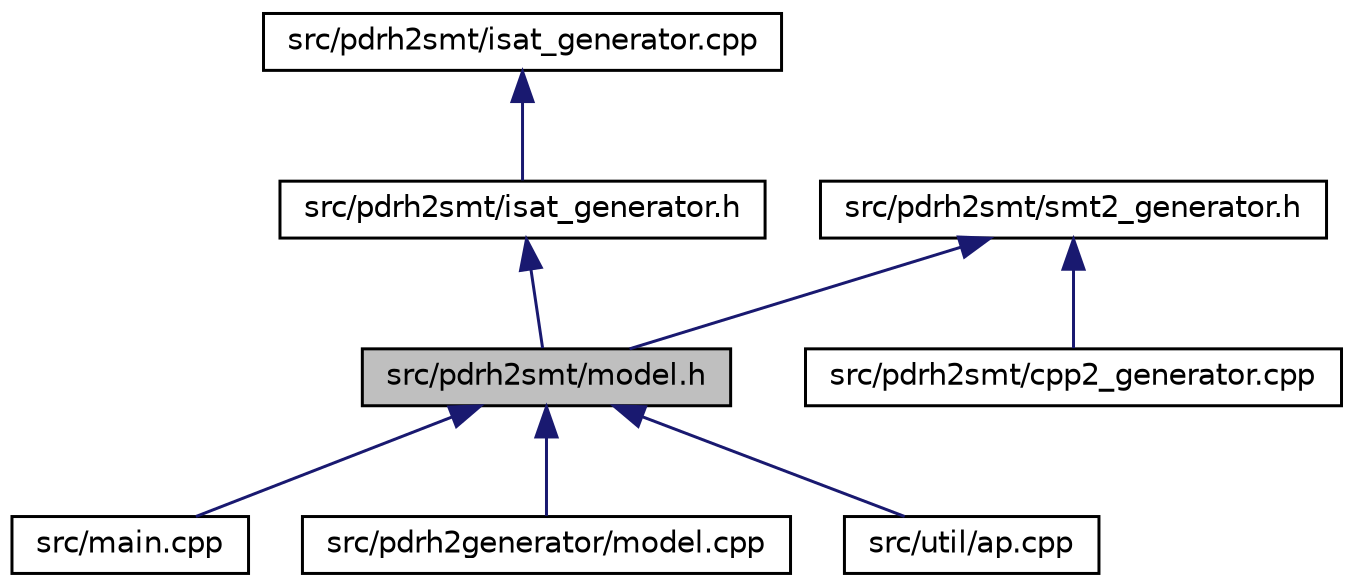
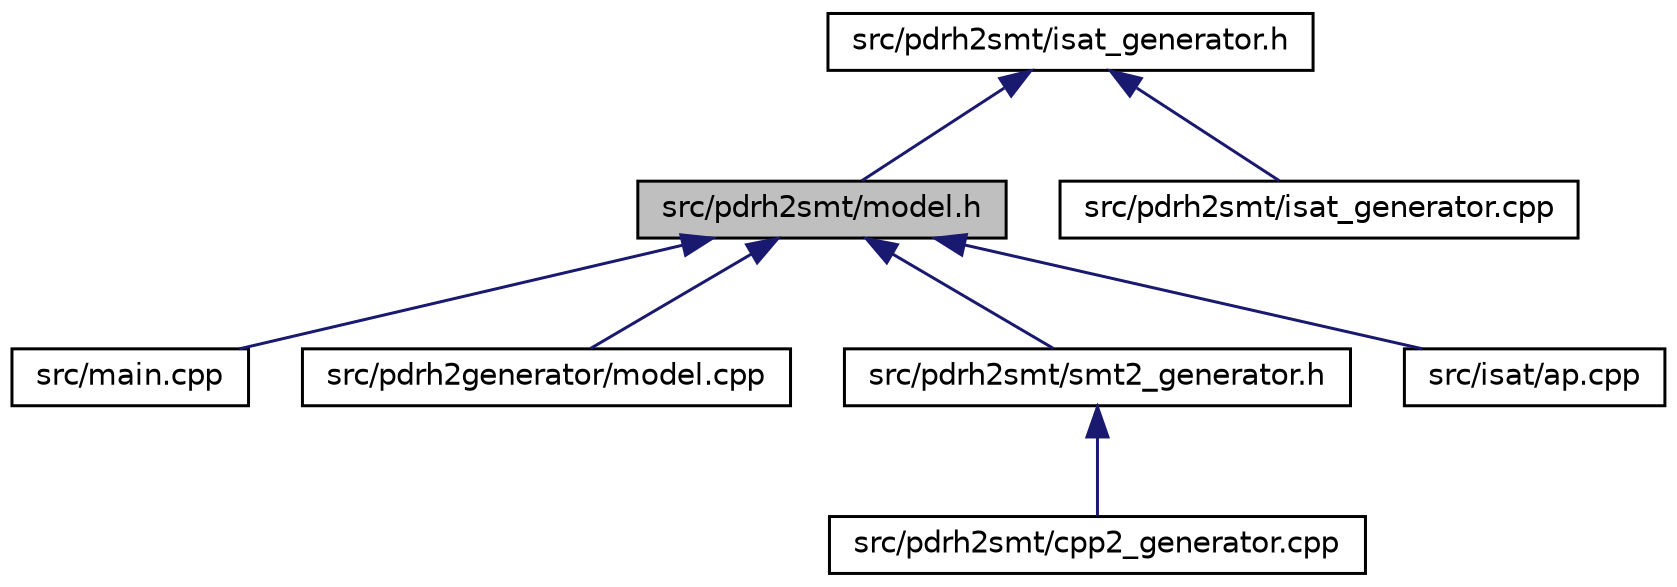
(523, 141) -> (1208, 134)
(795, 298) -> (973, 301)
(972, 545) -> (1535, 377)
